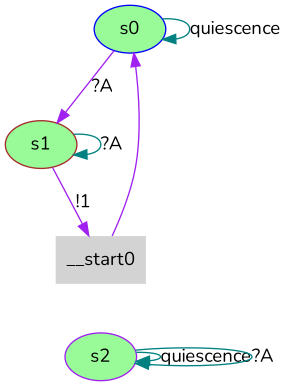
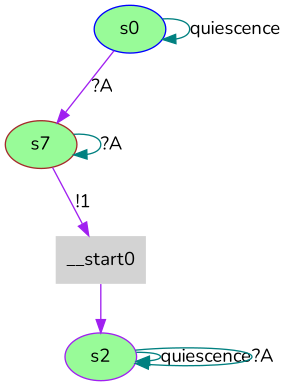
(41, 145) -> (41, 145)
(137, 153) -> (101, 302)
